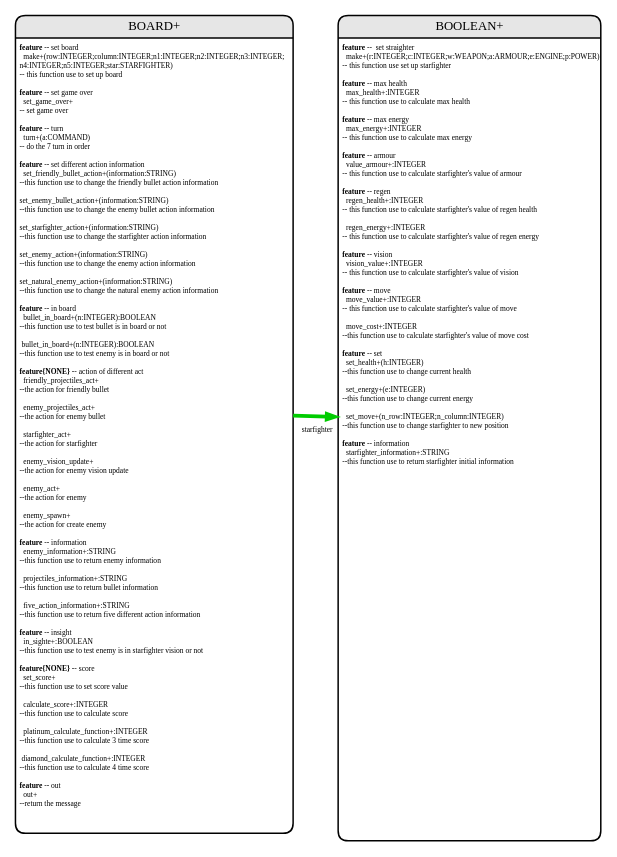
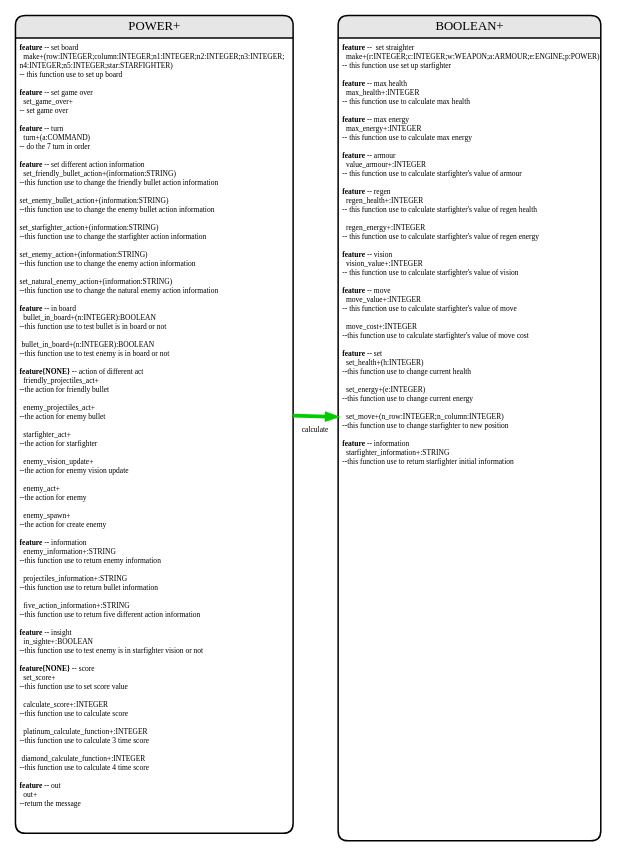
(155, 27) -> (155, 27)
(324, 430) -> (319, 430)
